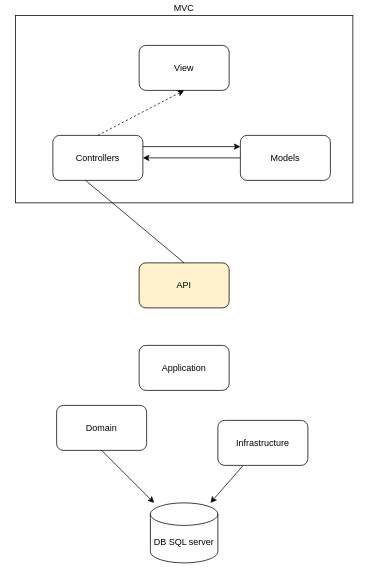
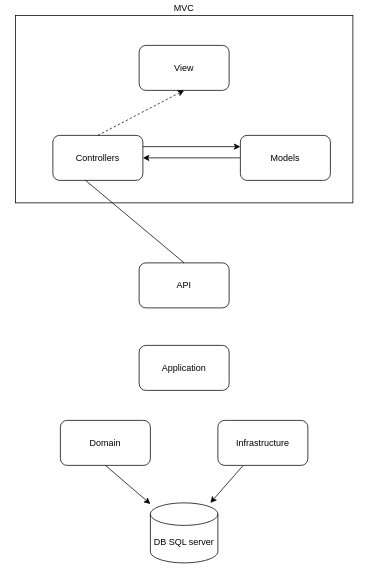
(184, 285) -> (184, 285)
(102, 428) -> (105, 443)
